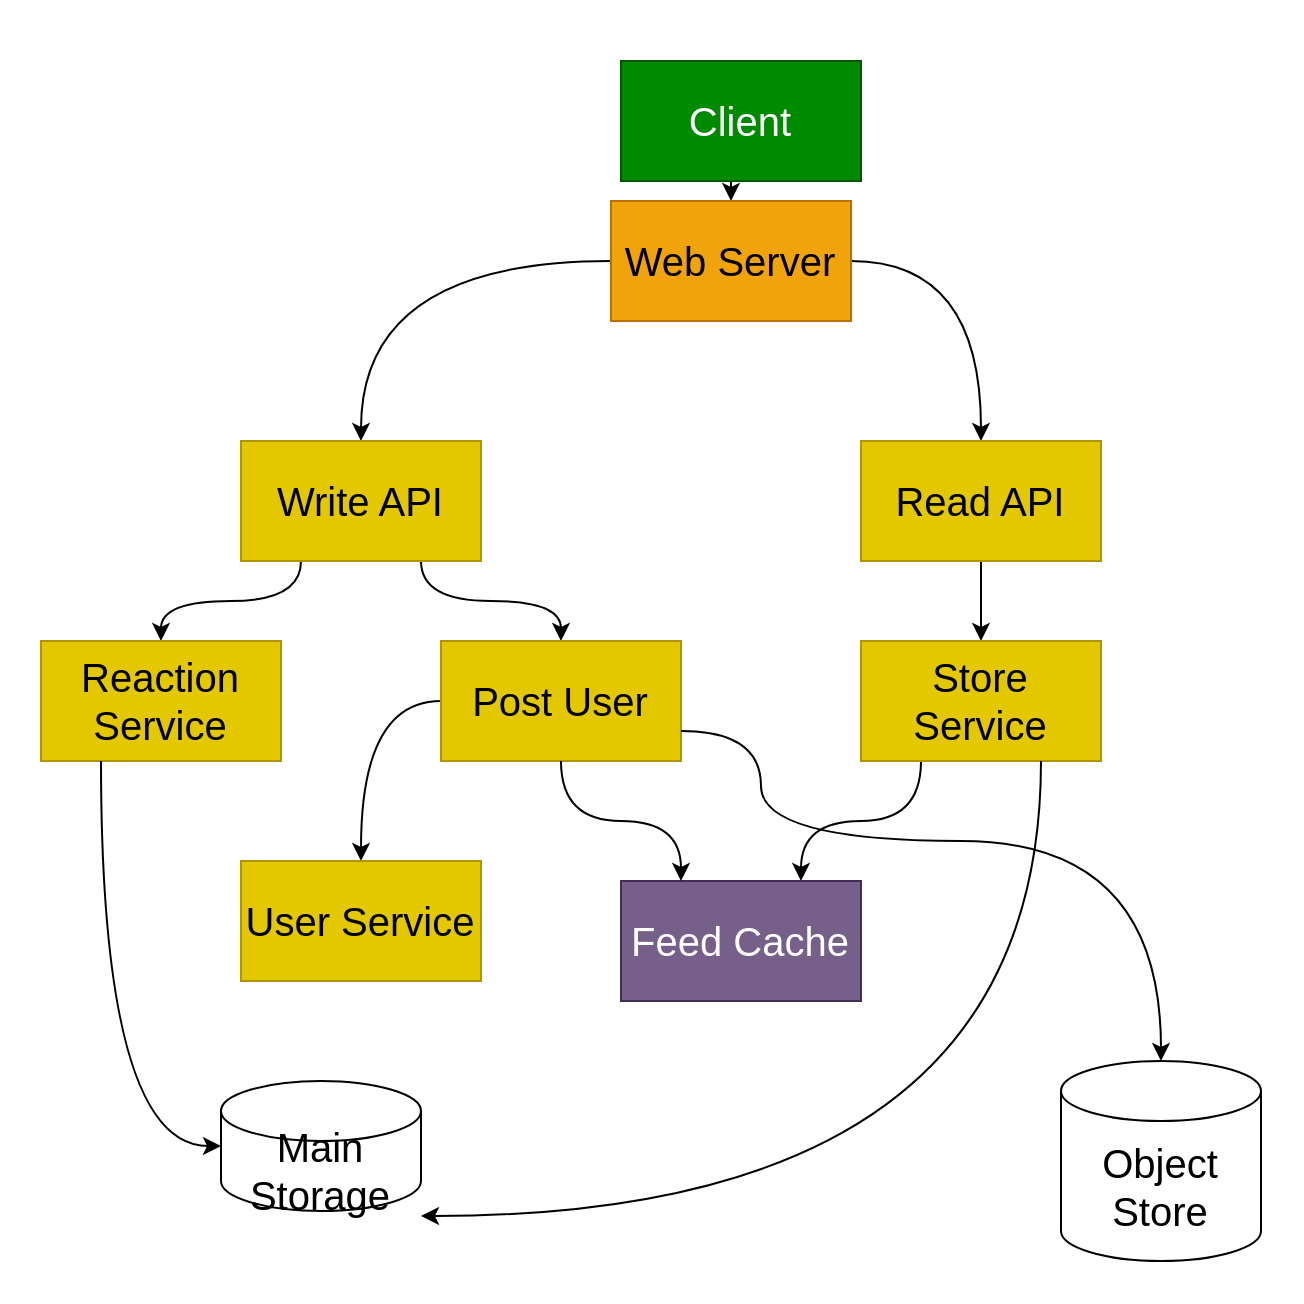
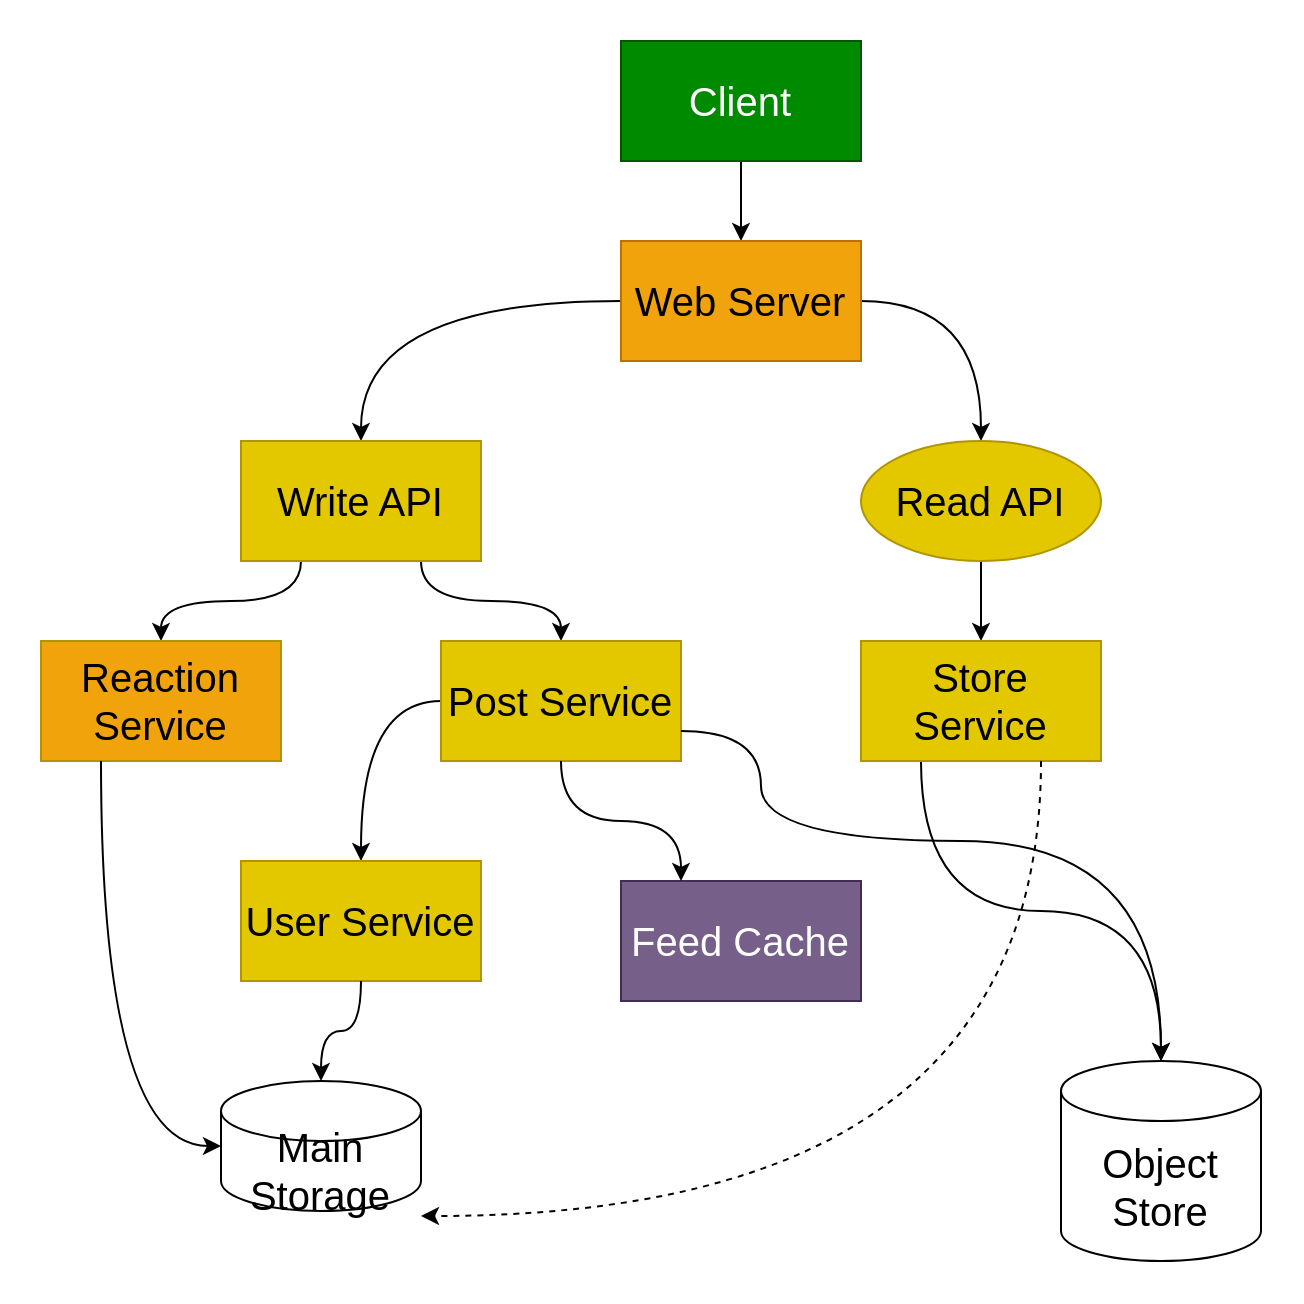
(741, 121) -> (741, 101)
(731, 261) -> (741, 301)
(981, 501) -> (981, 501)
(161, 701) -> (161, 701)
(561, 701) -> (561, 701)
(887, 817) -> (1010, 908)
none -> (347, 1030)
(849, 1127) -> (849, 1127)
